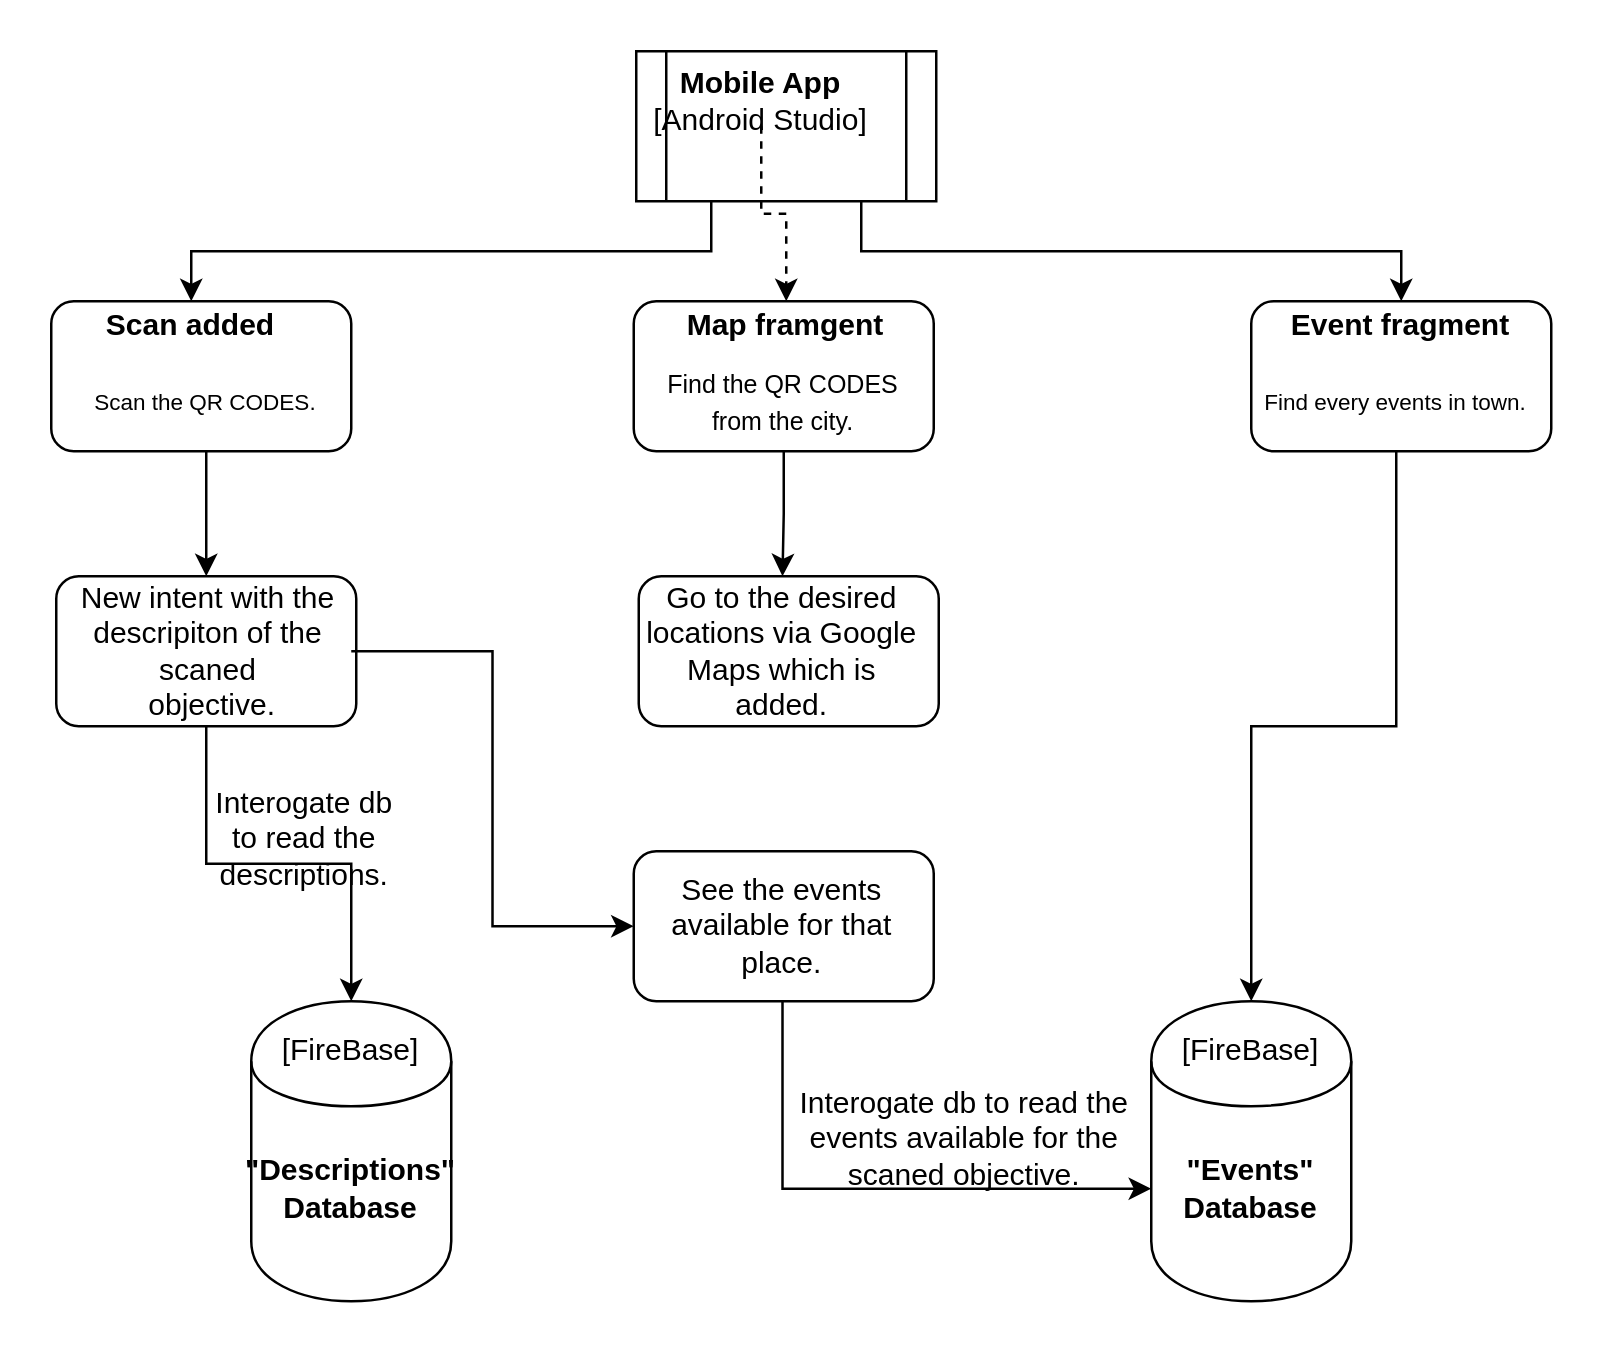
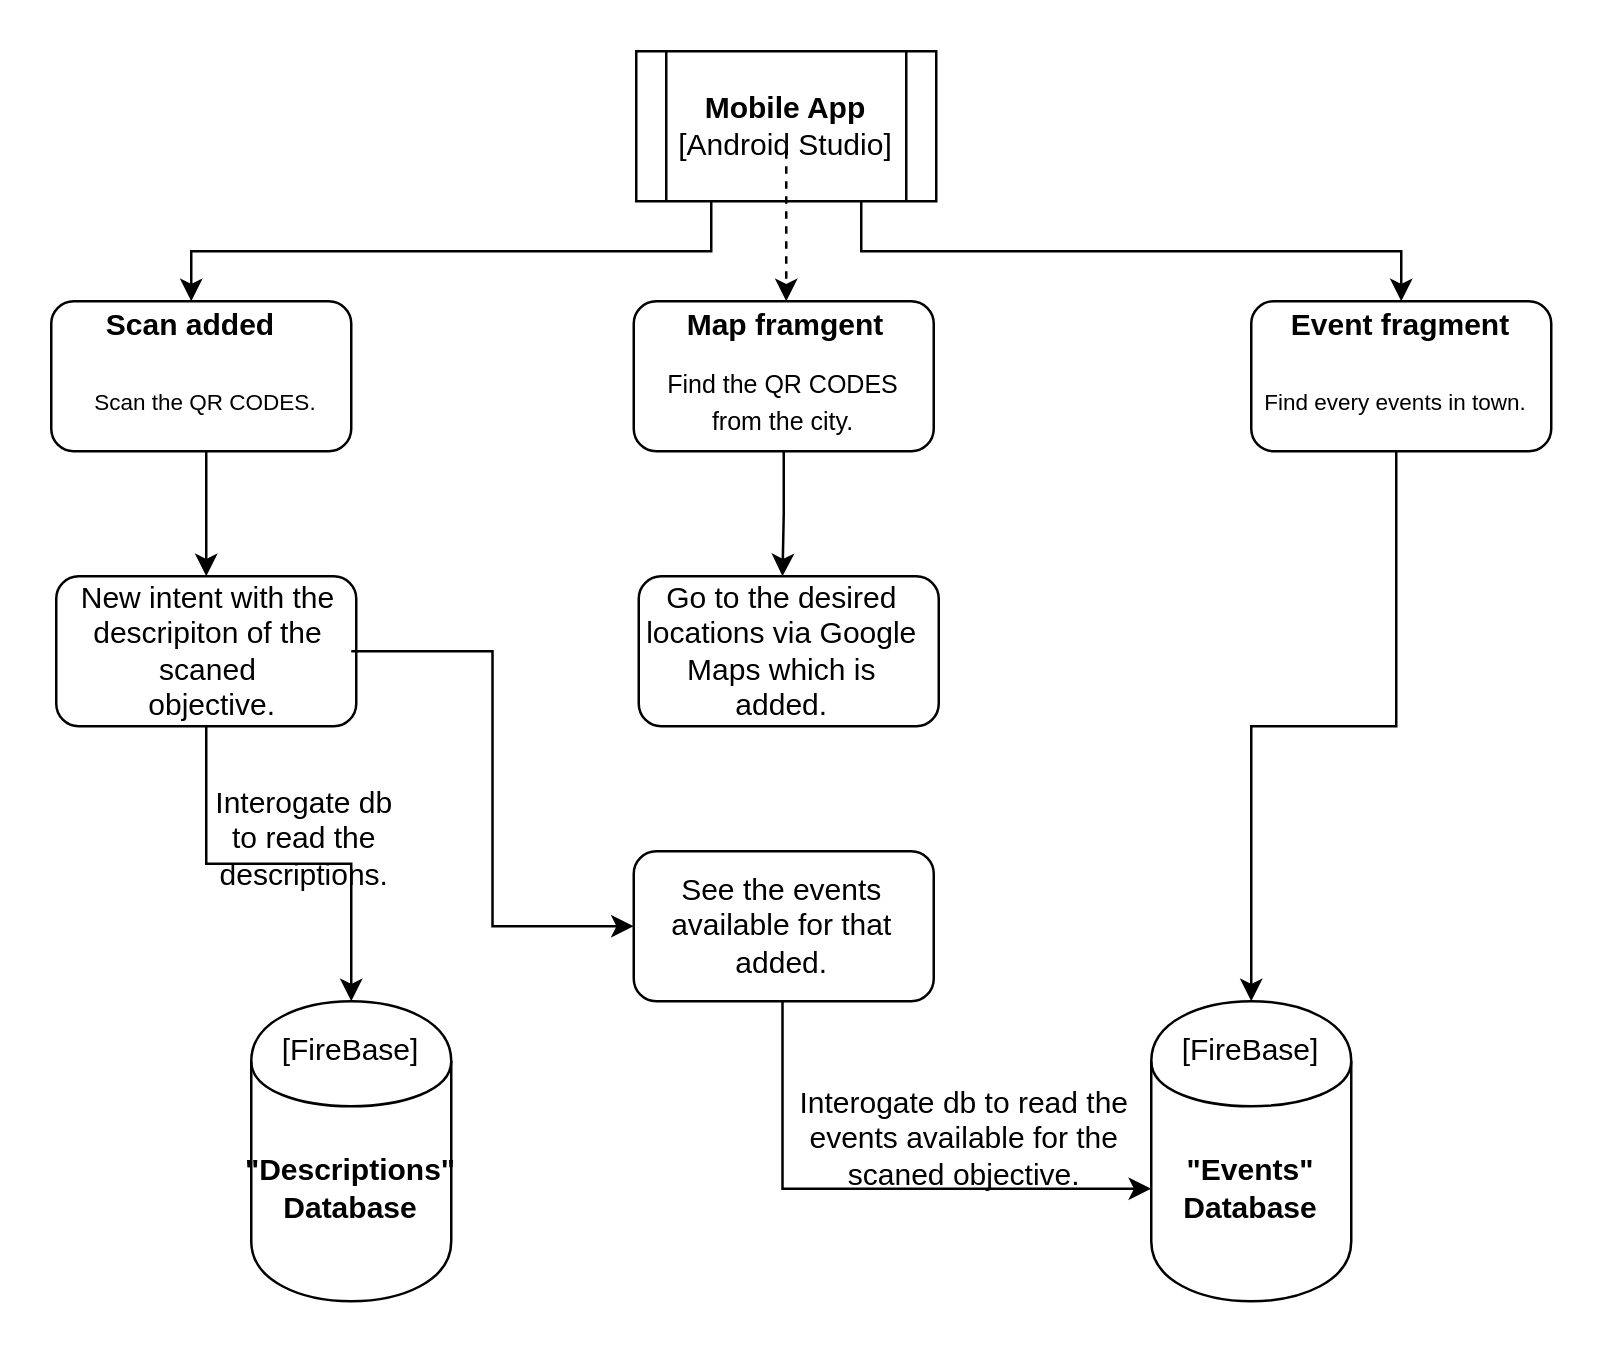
(761, 101) -> (786, 126)
(783, 926) -> (783, 926)
